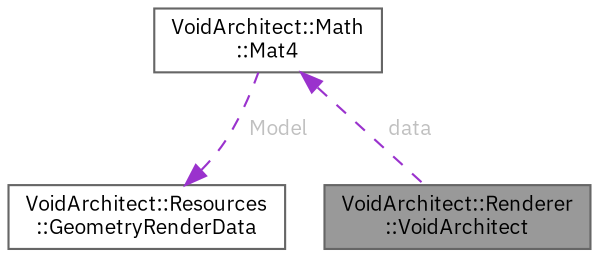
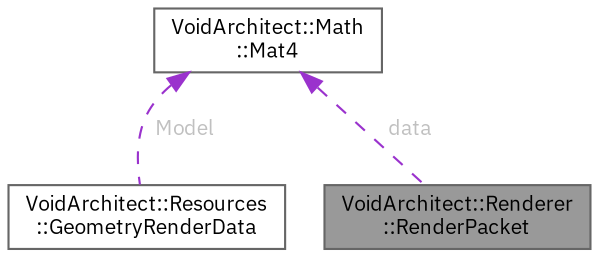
(235, 124) -> (141, 130)
(457, 217) -> (457, 217)
